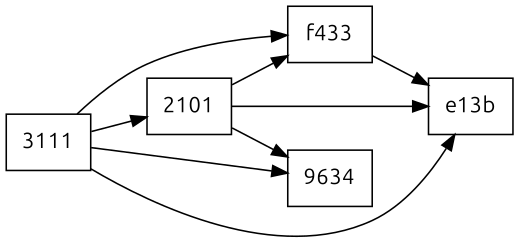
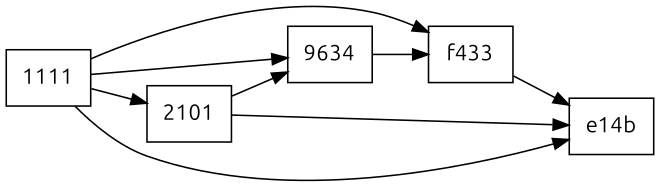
(253, 74) -> (393, 54)
(471, 106) -> (611, 126)
(48, 142) -> (48, 78)
